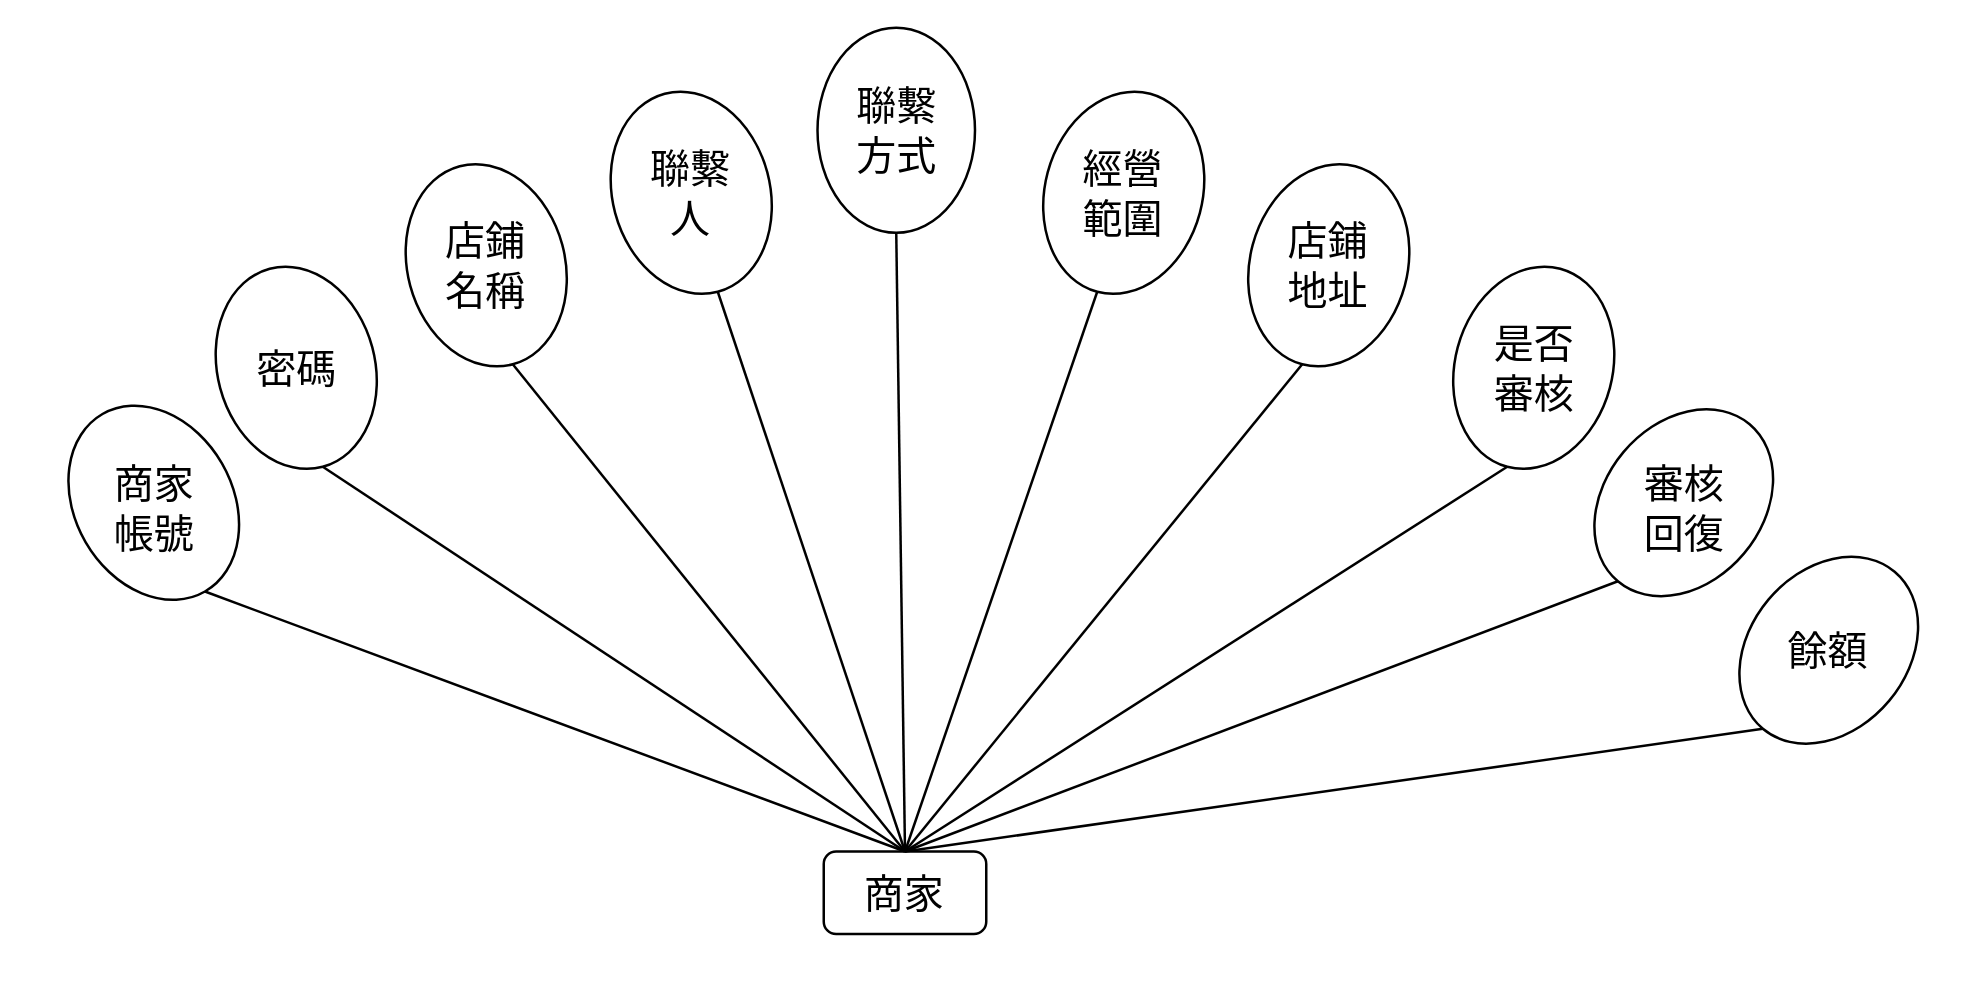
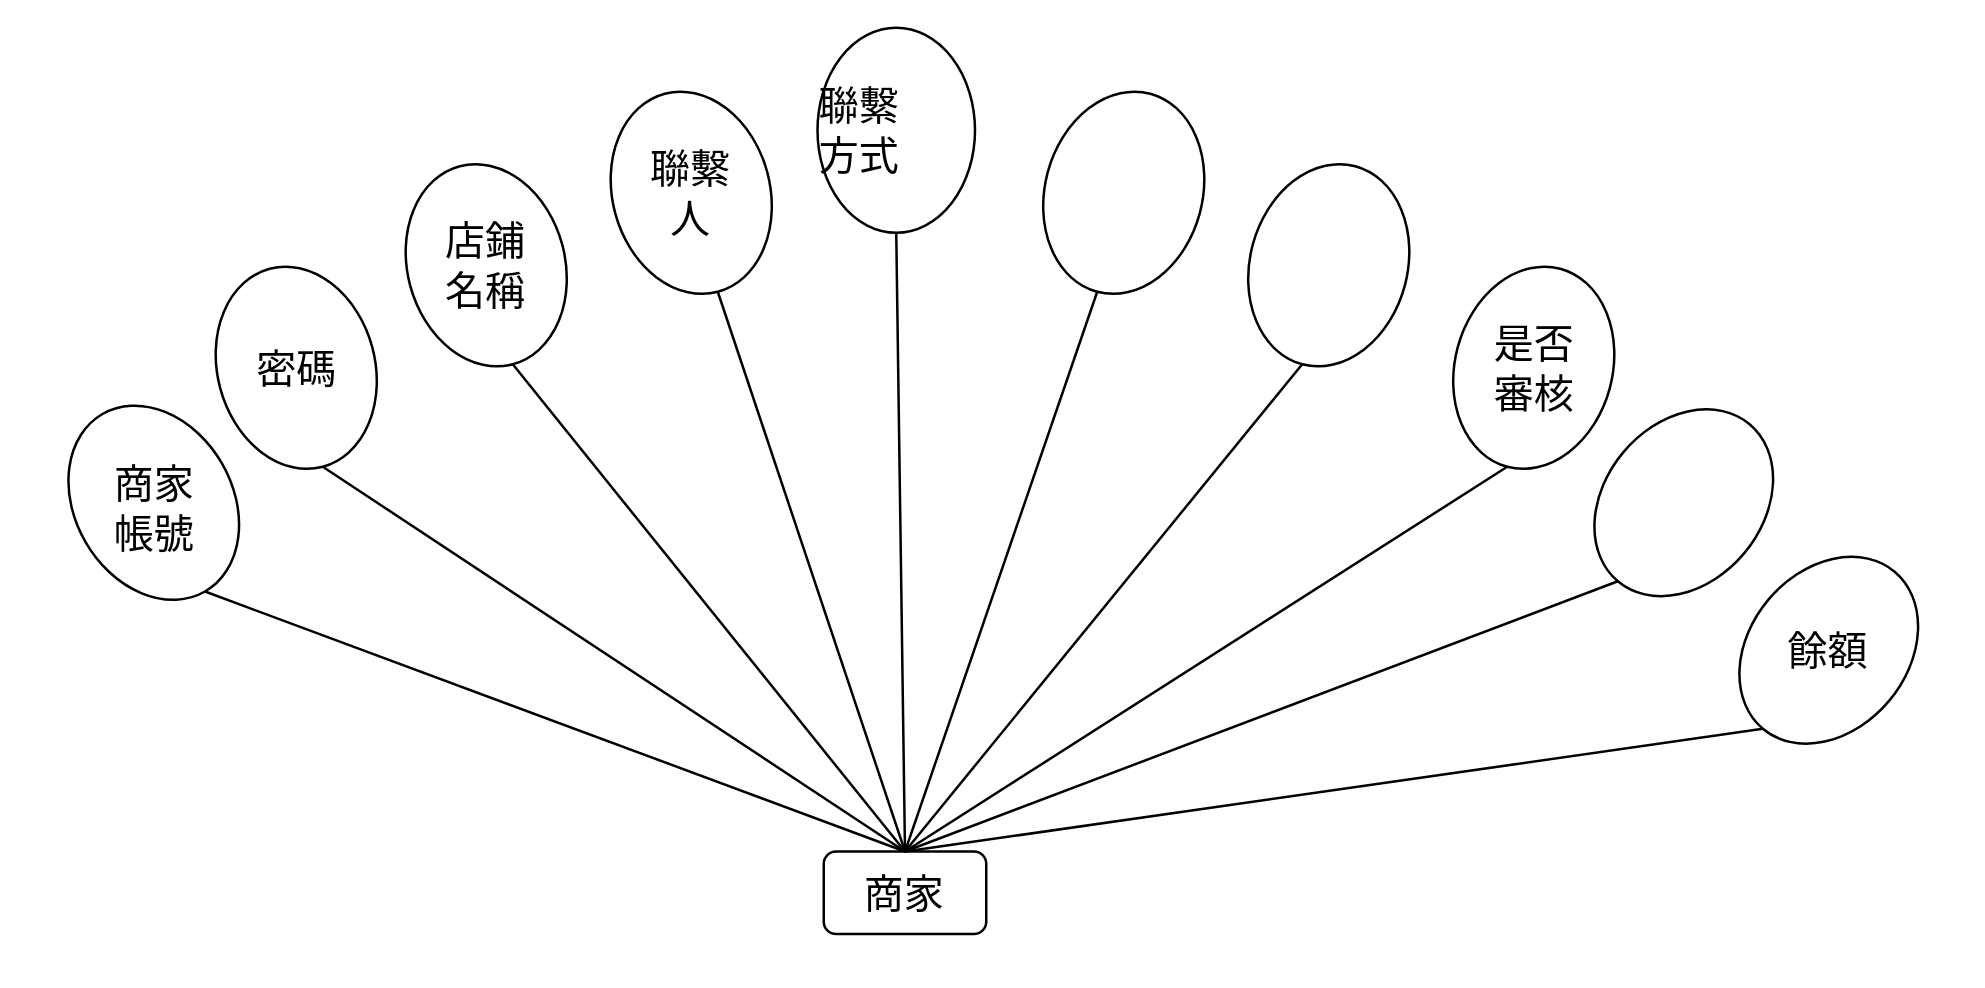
(896, 130) -> (859, 130)
(1124, 193) -> none
(1329, 265) -> none
(1684, 509) -> none
